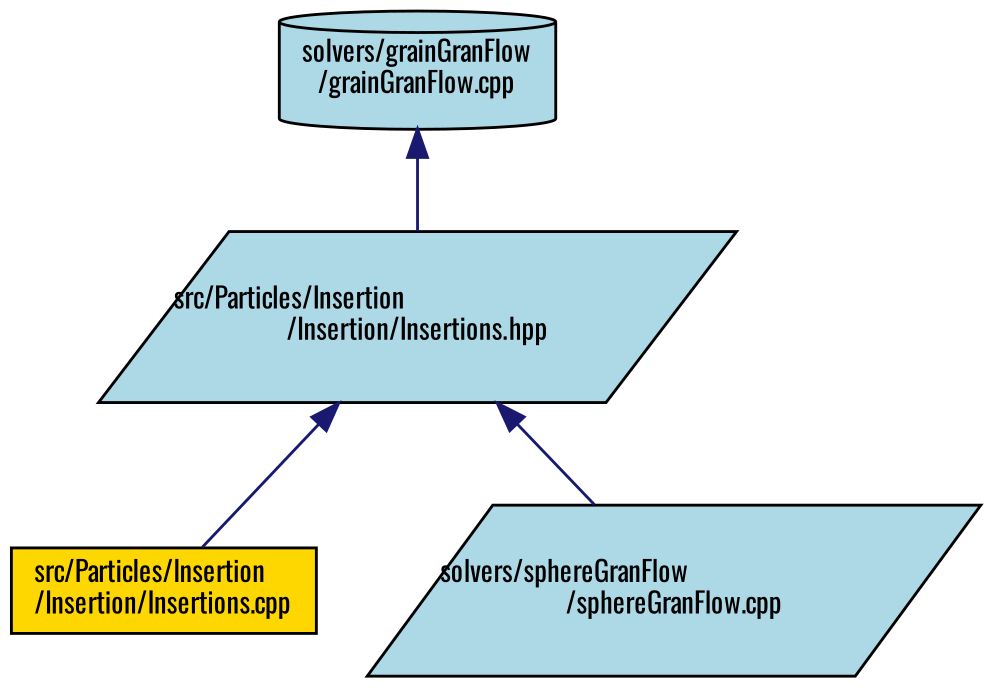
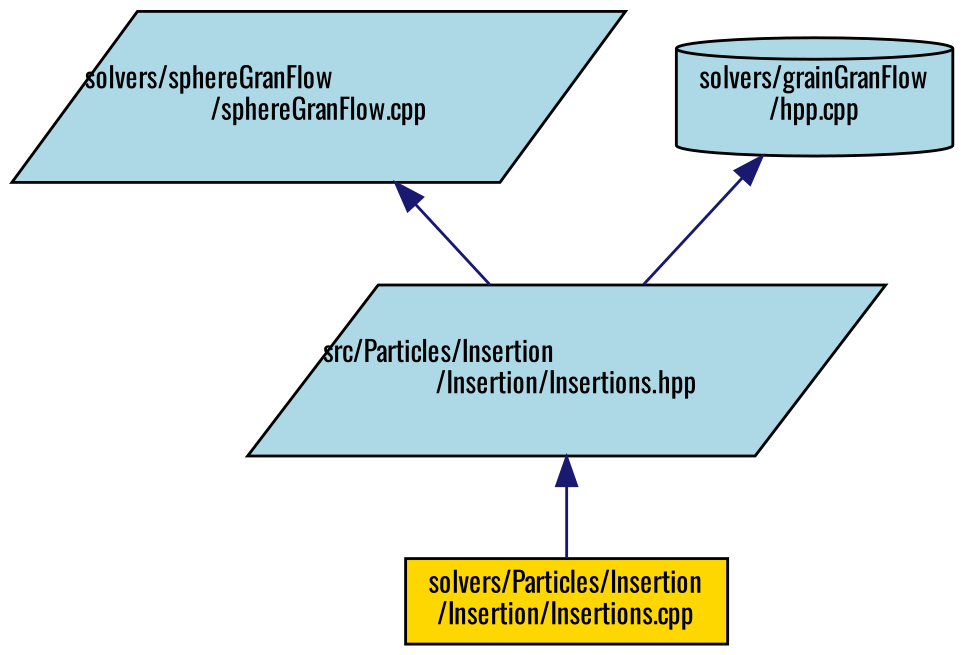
(418, 70) -> (815, 97)
(556, 464) -> (452, 244)
(164, 591) -> (567, 601)
